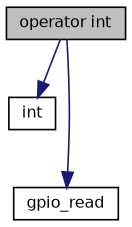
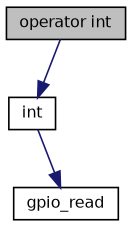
(69, 105) -> (46, 151)
